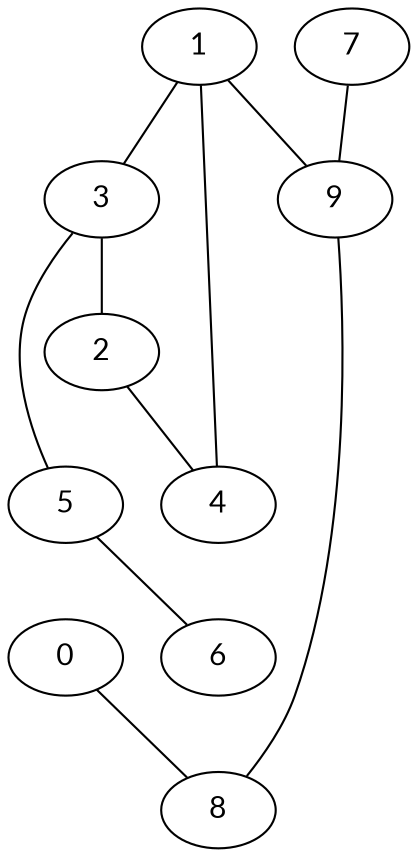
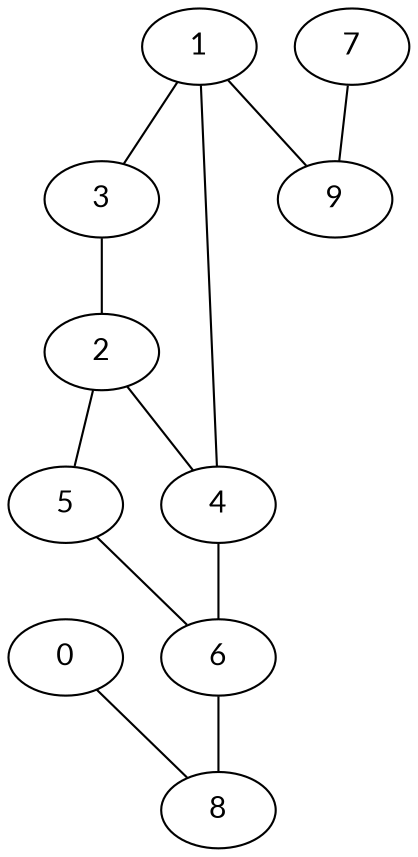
(20, 346) -> (84, 428)
(334, 516) -> (218, 734)
none -> (218, 581)
